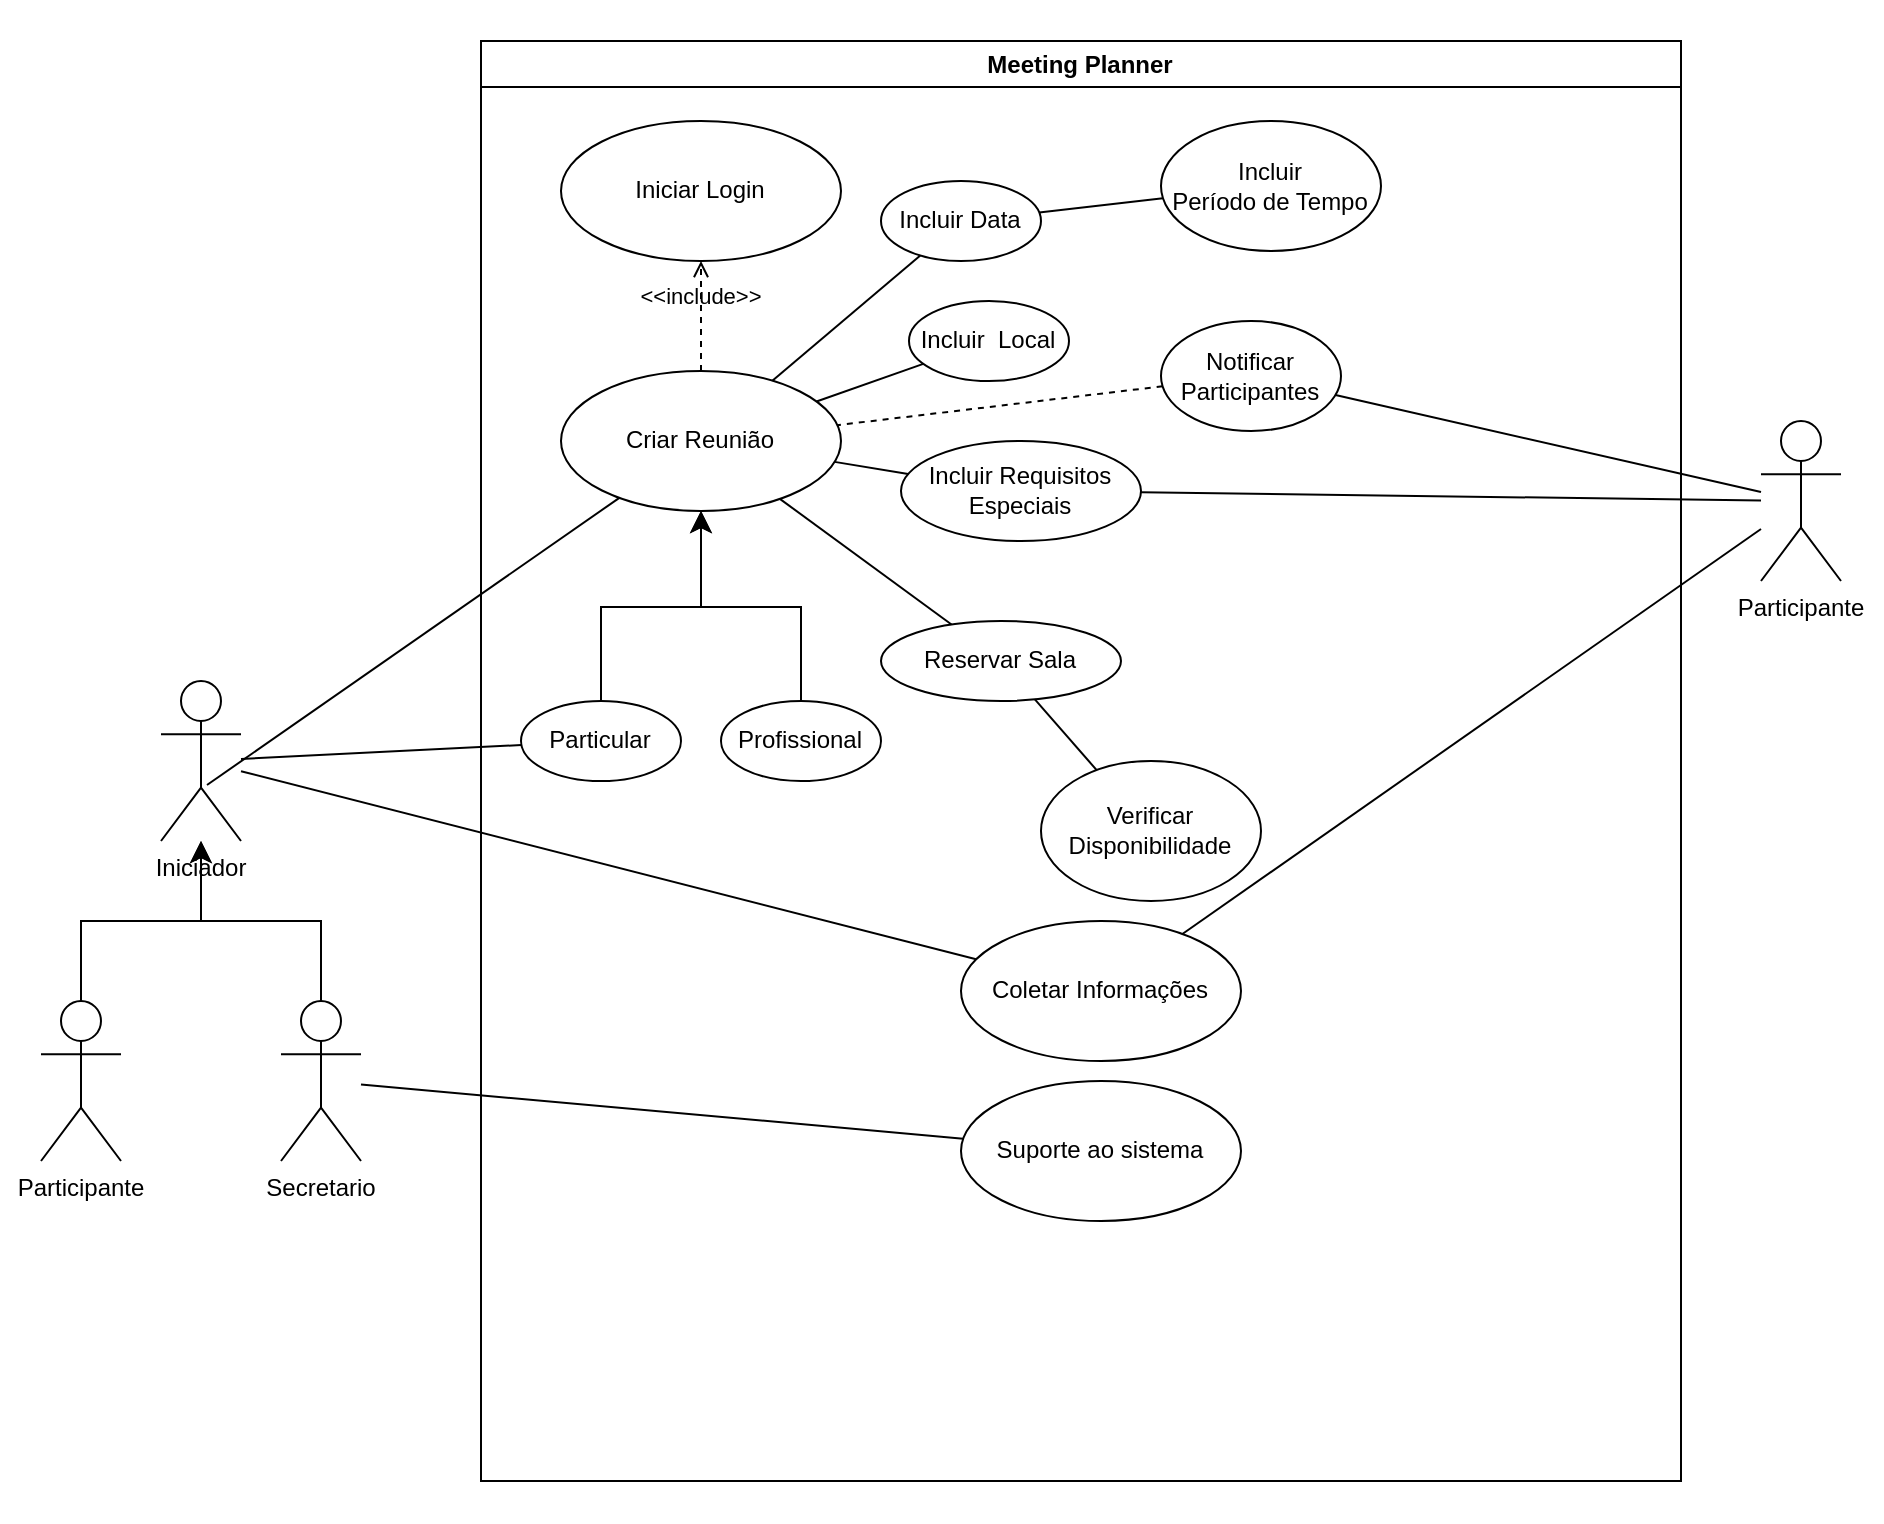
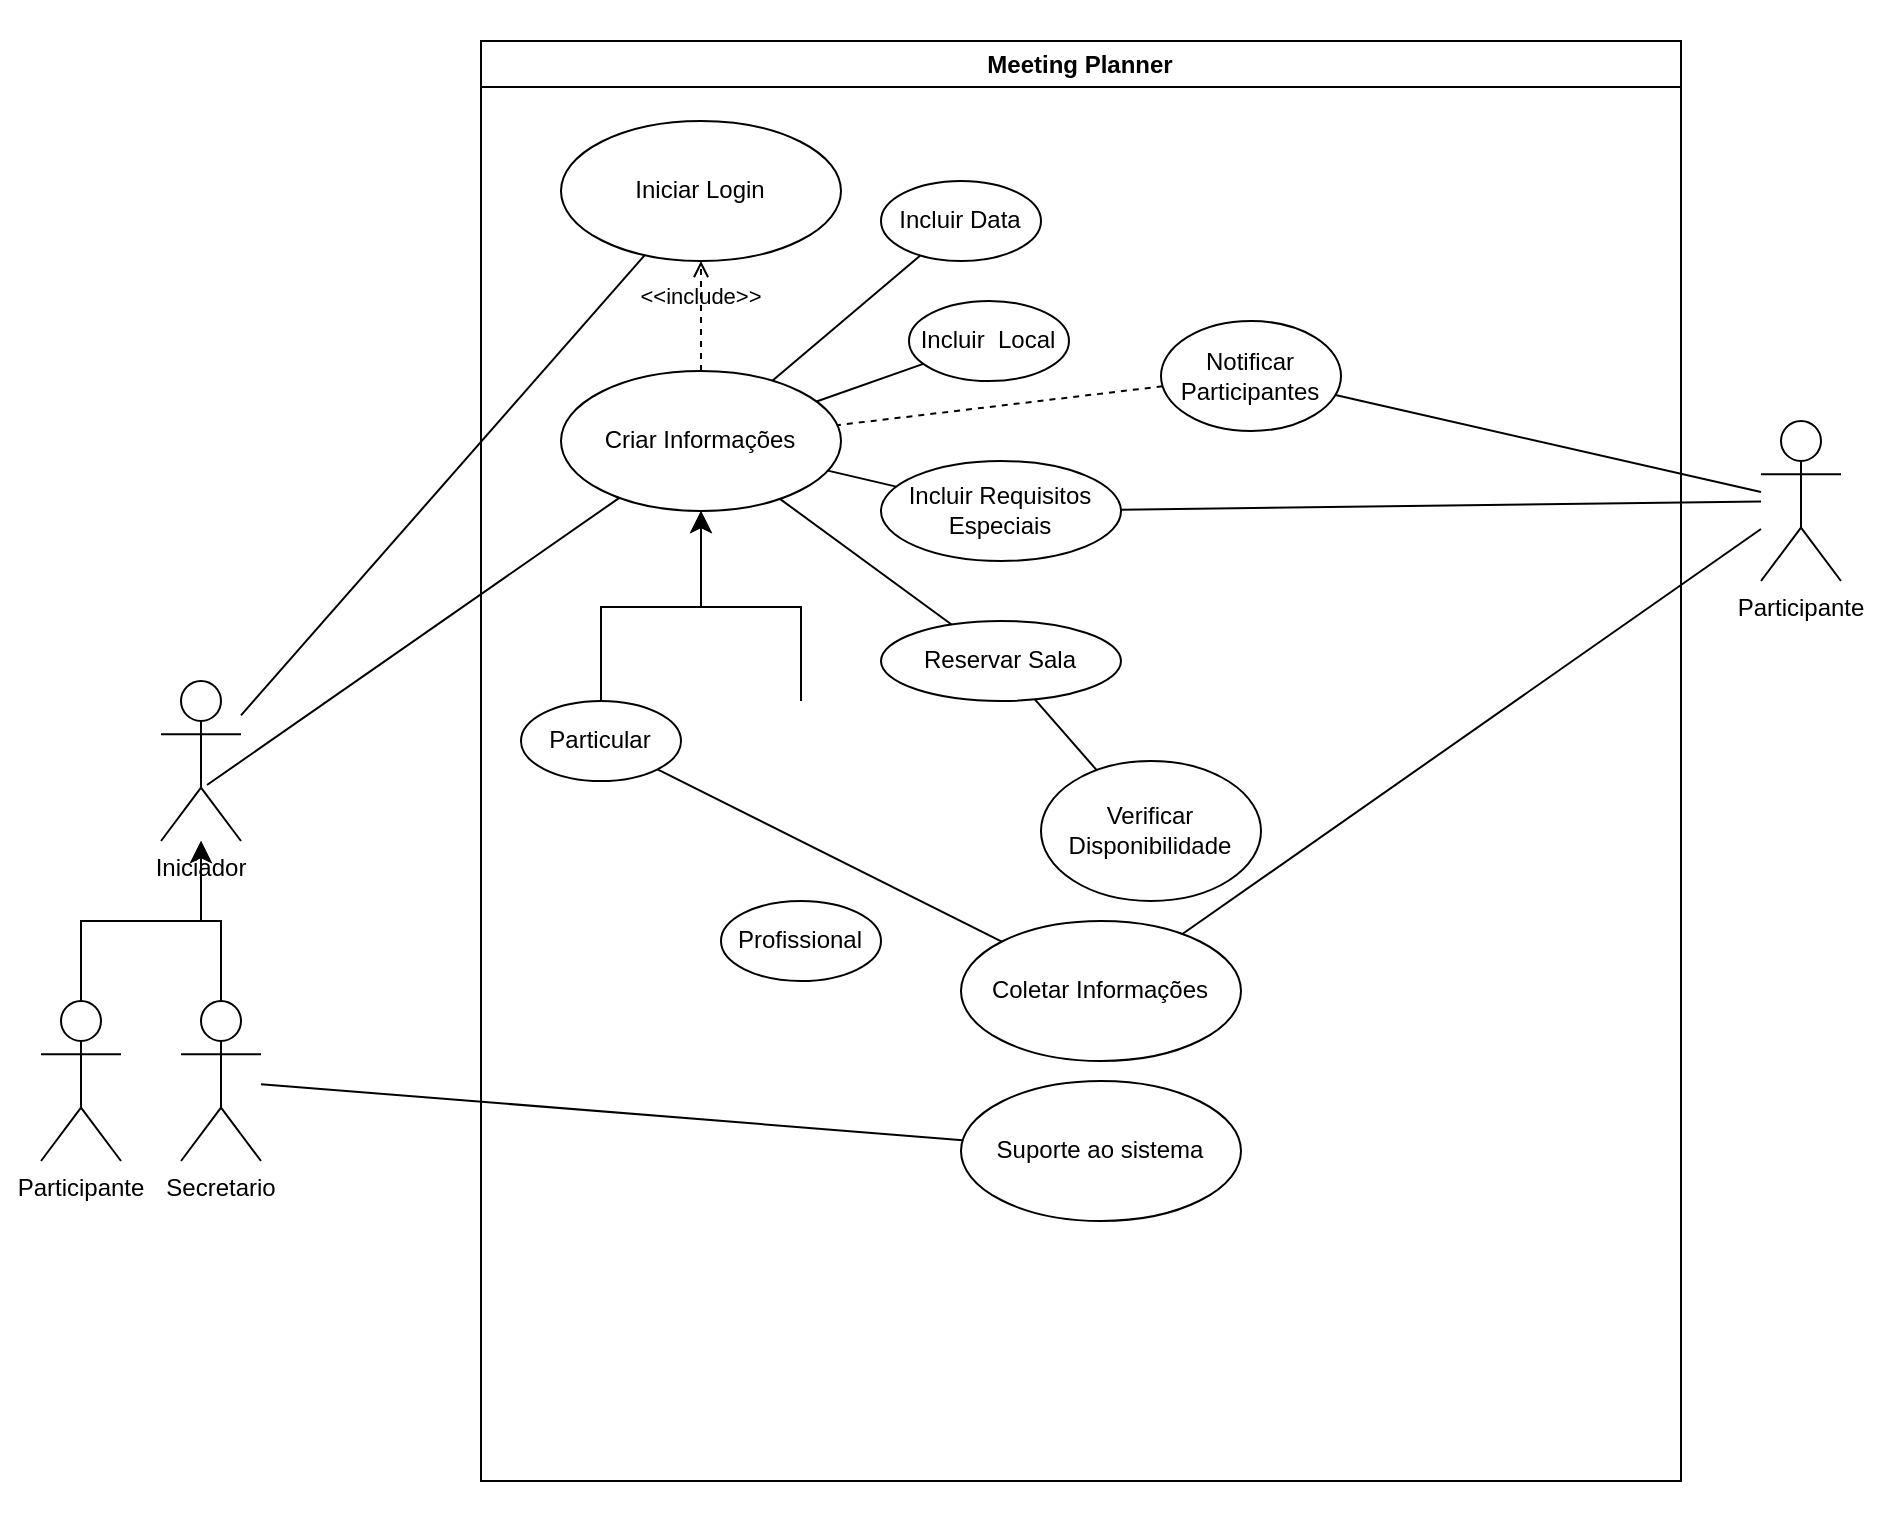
(1271, 186) -> none
(1101, 205) -> none
(701, 441) -> (701, 441)
(1021, 491) -> (1001, 511)
(801, 741) -> (801, 941)
(385, 752) -> (359, 581)
(731, 897) -> (830, 855)
(321, 1081) -> (221, 1081)
